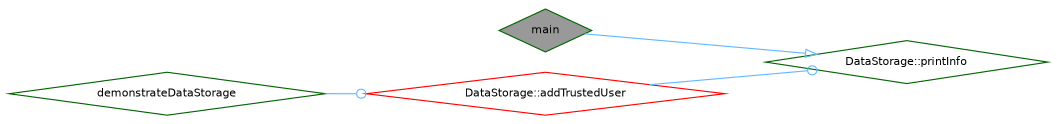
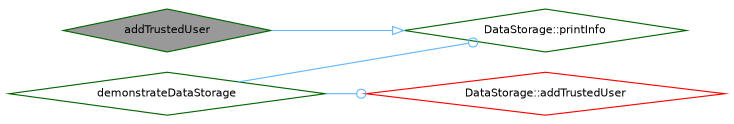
(545, 30) -> (167, 30)
(729, 78) -> (353, 63)
